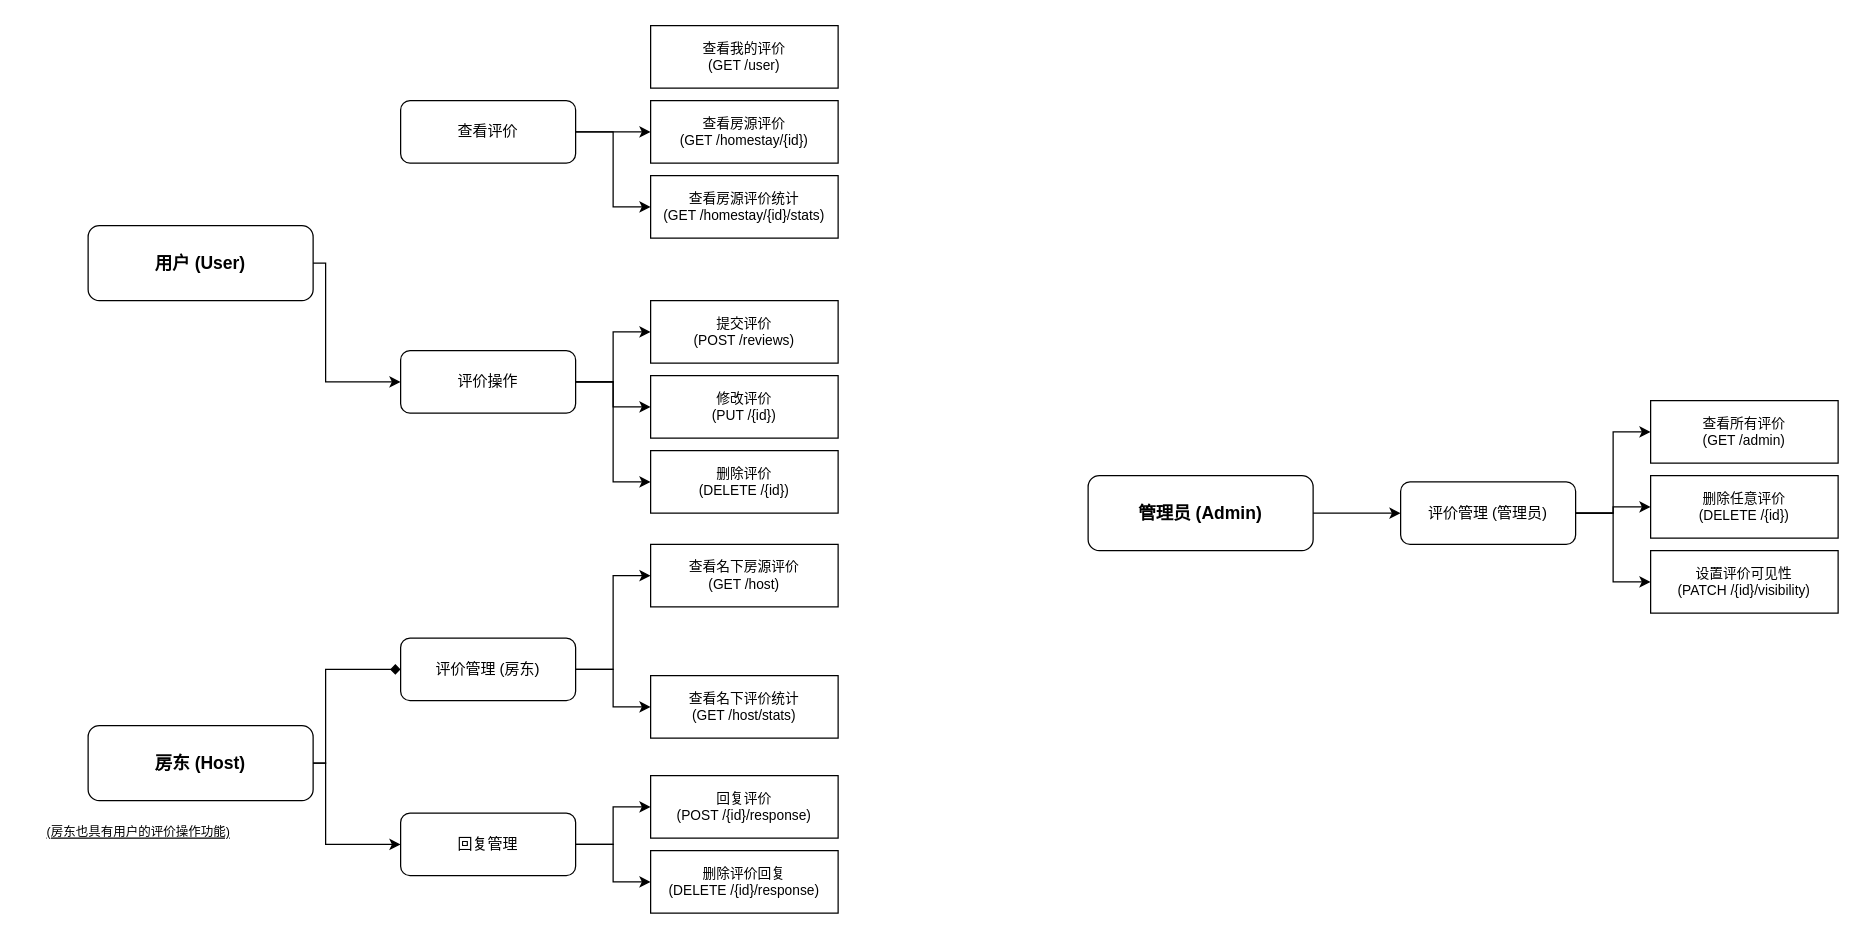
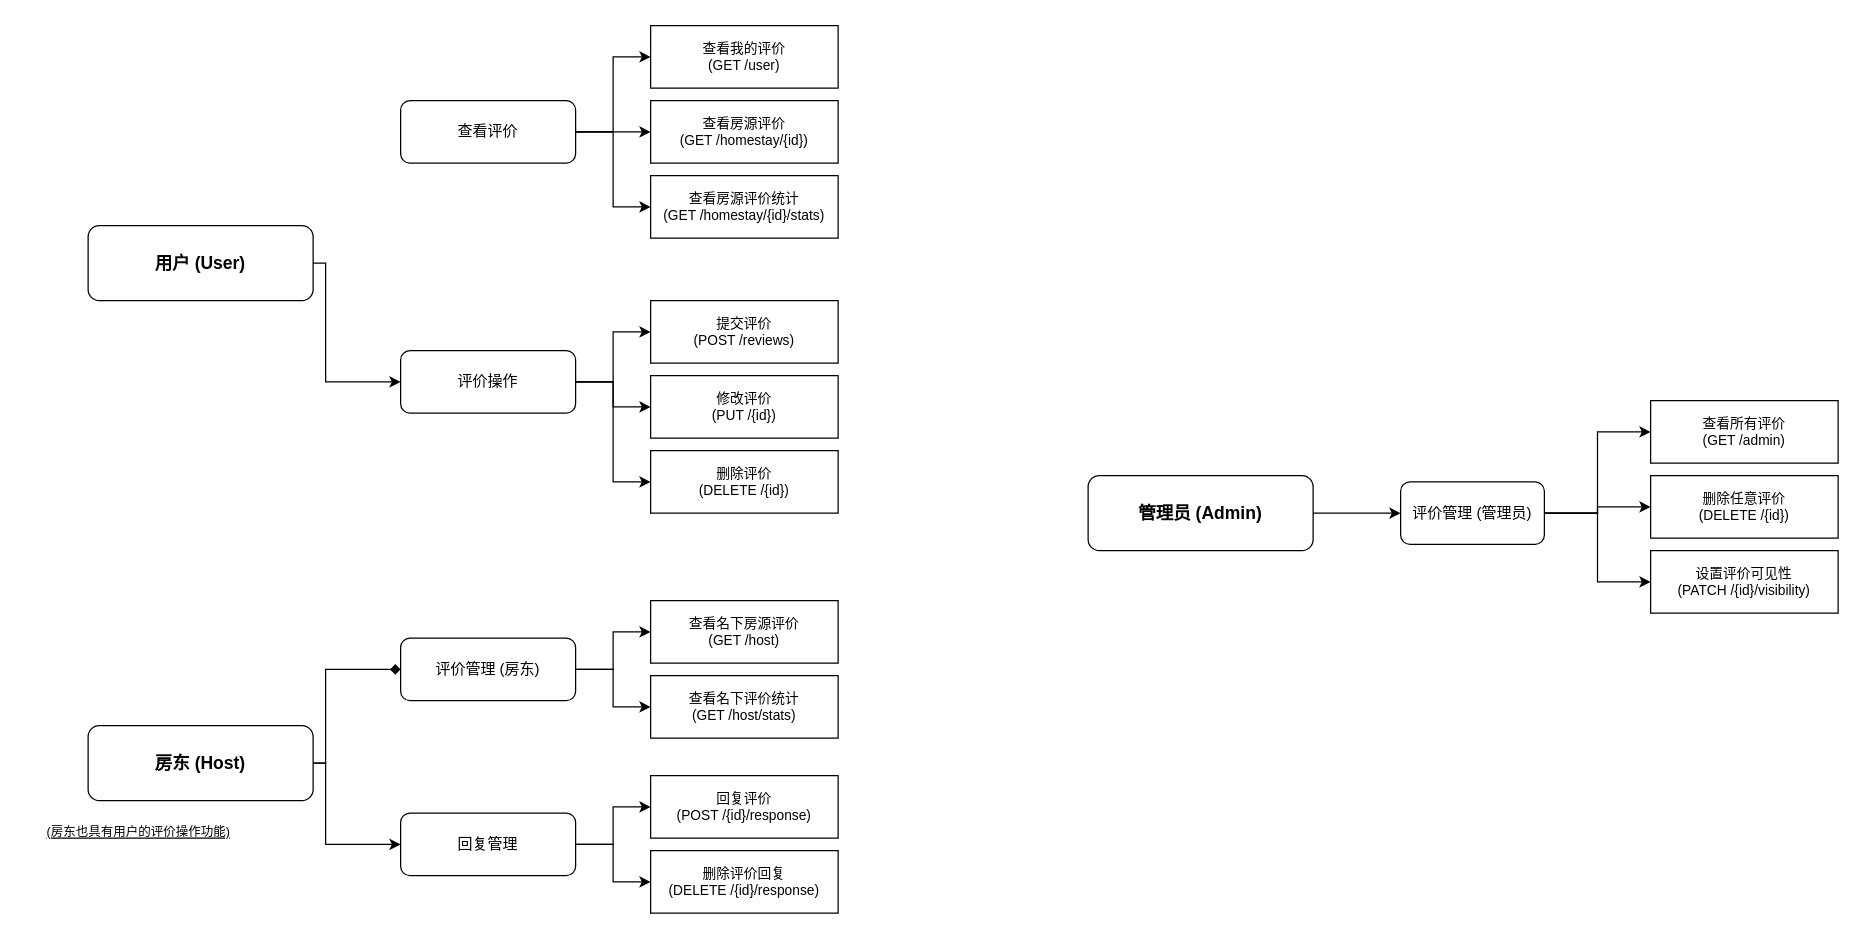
none -> (613, 79)
(1488, 513) -> (1473, 513)
(744, 576) -> (744, 632)
